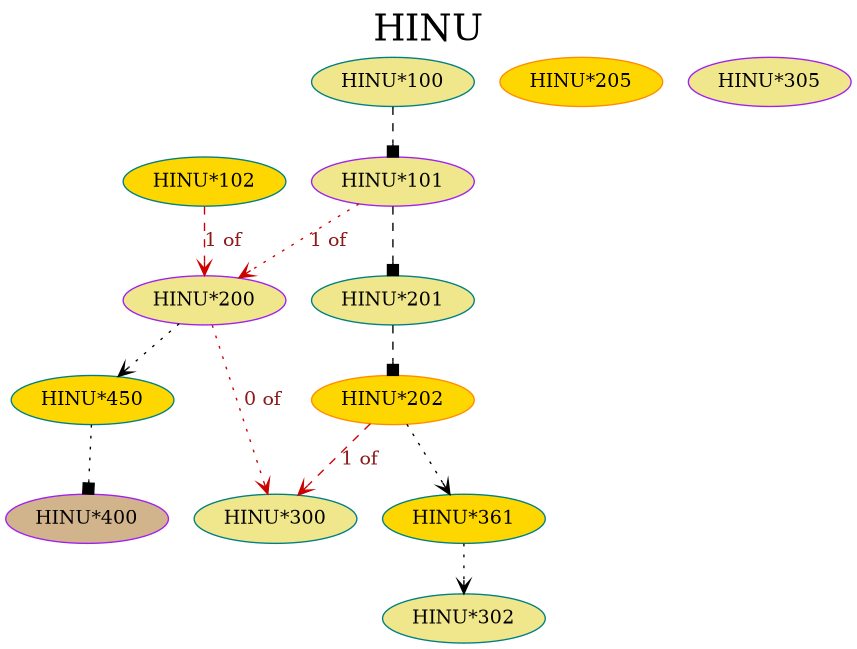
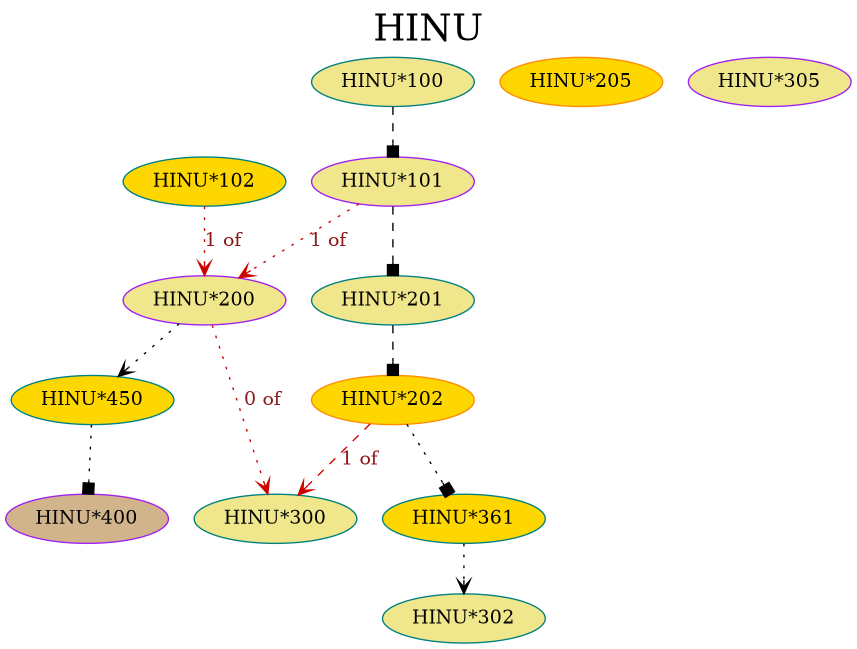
(205, 234) -> (205, 234)
(425, 454) -> (425, 454)
